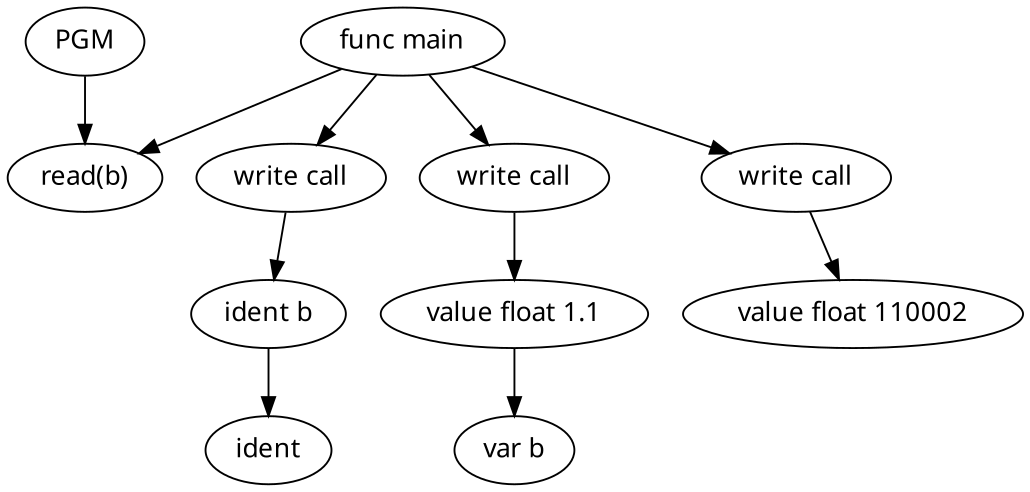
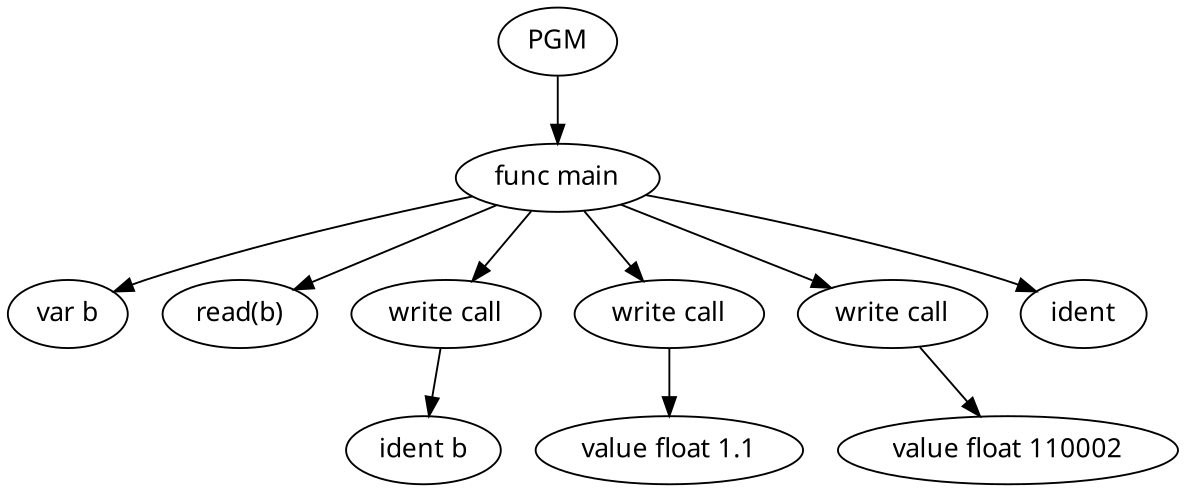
(85, 100) -> (558, 100)
(269, 373) -> (834, 234)
(514, 373) -> (301, 236)
